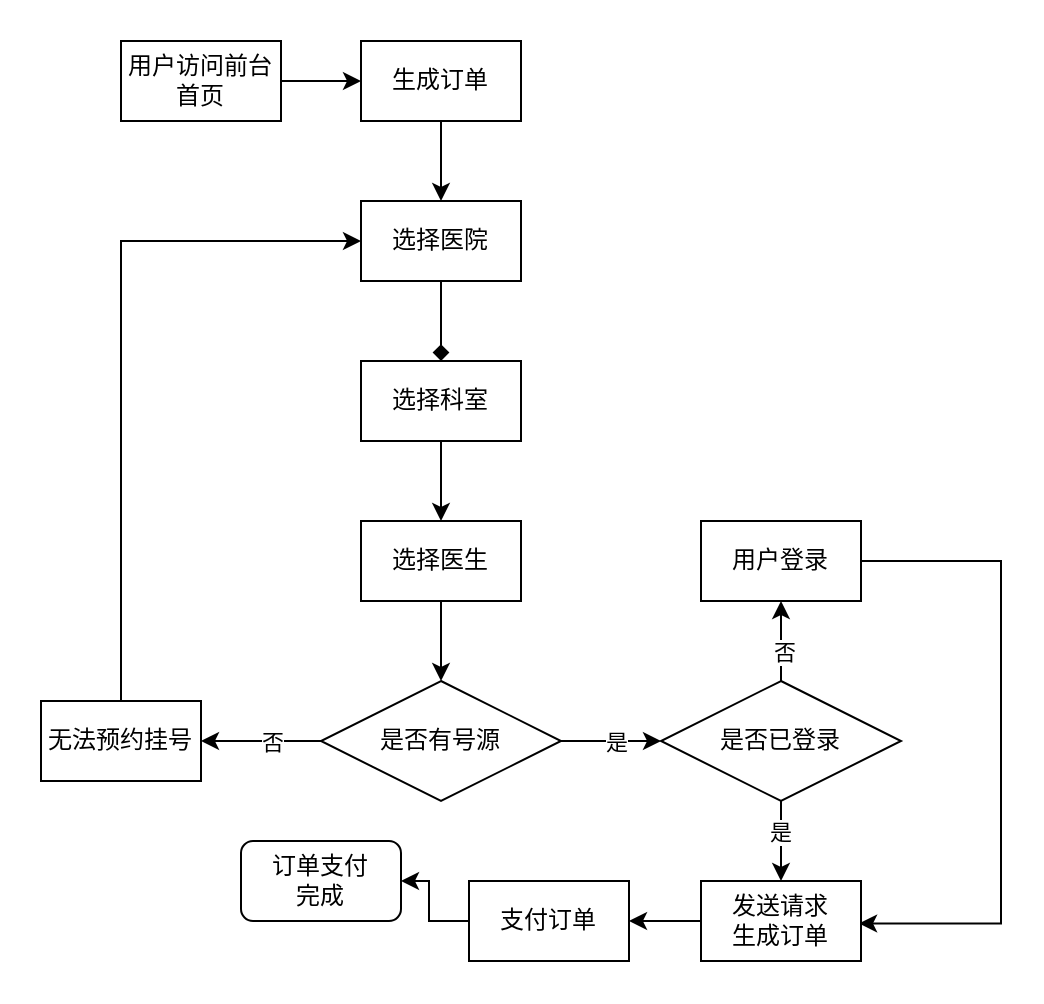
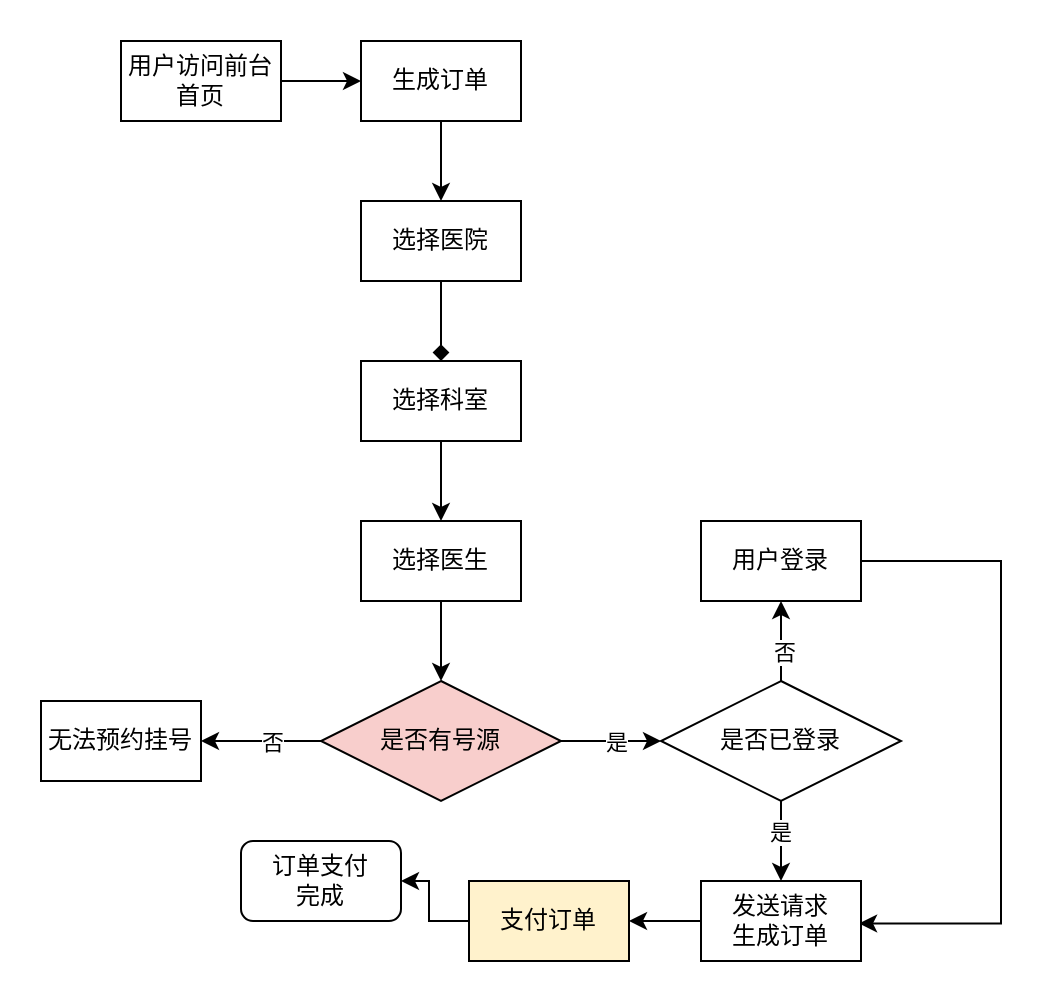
(121, 358) -> none
(441, 741) -> (441, 741)
(549, 921) -> (549, 921)
